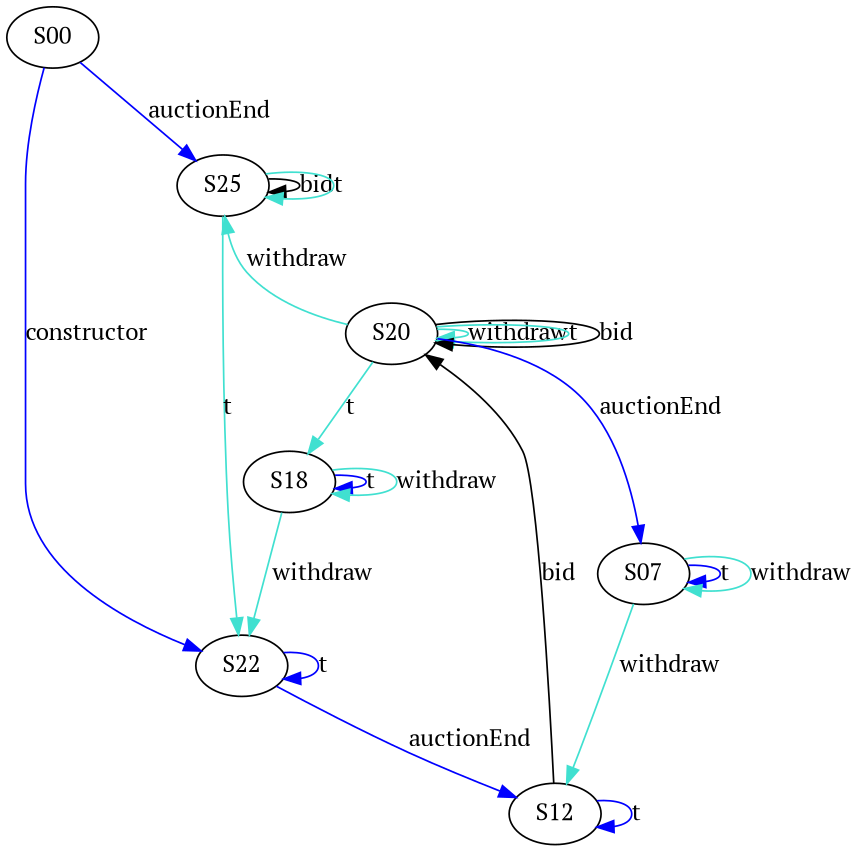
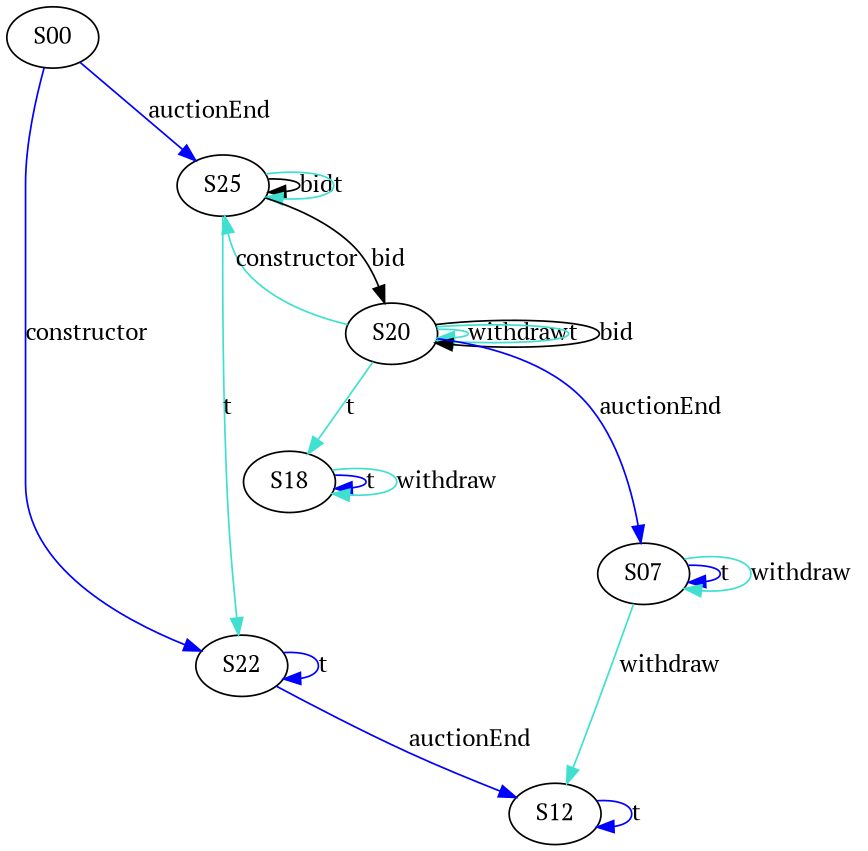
(297, 260) -> (297, 260)
(539, 556) -> (333, 229)
(268, 566) -> none
